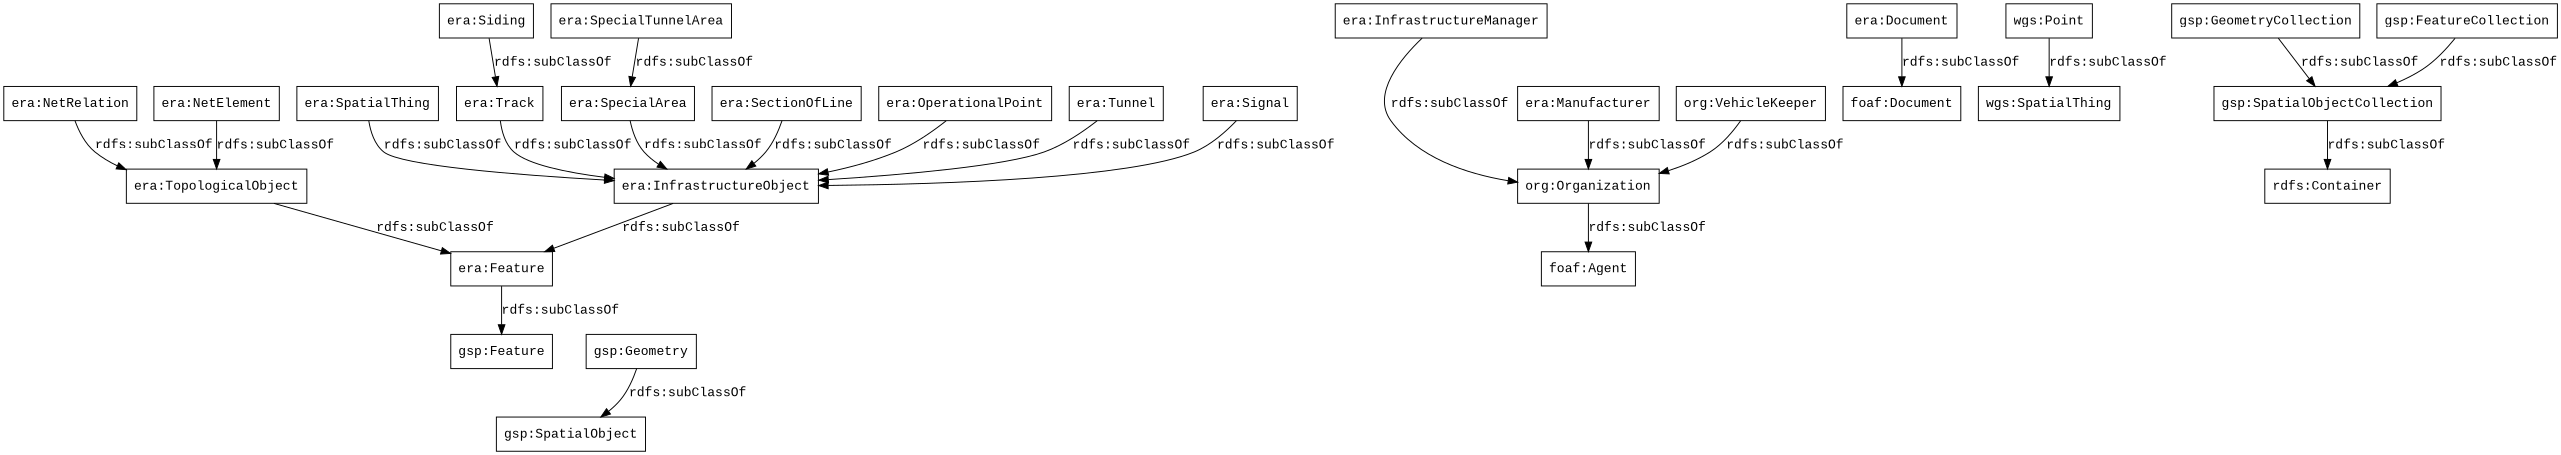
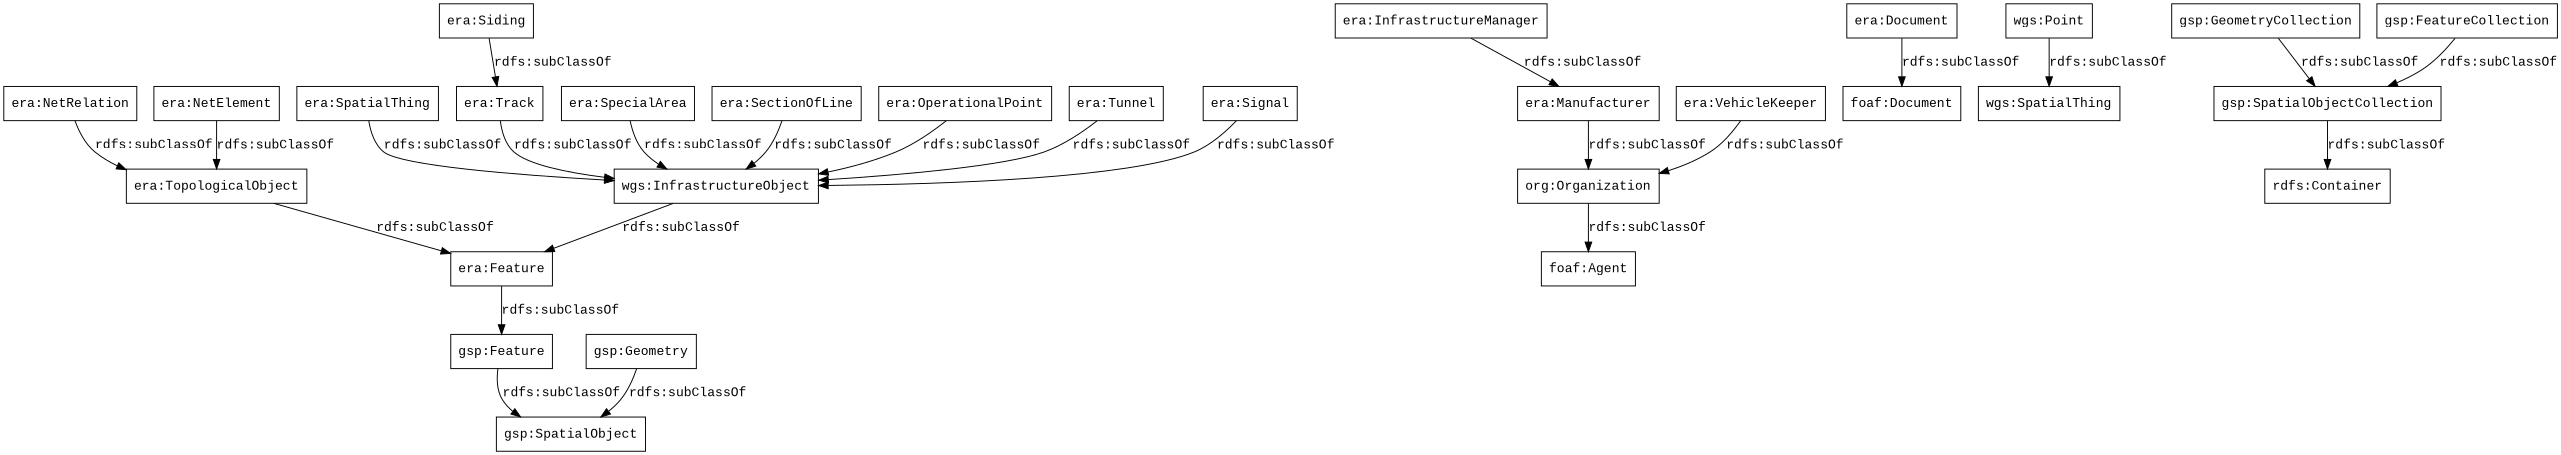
(641, 21) -> none
(1751, 104) -> (1751, 104)
(1404, 135) -> (1511, 60)
(716, 186) -> (716, 186)
none -> (499, 392)
